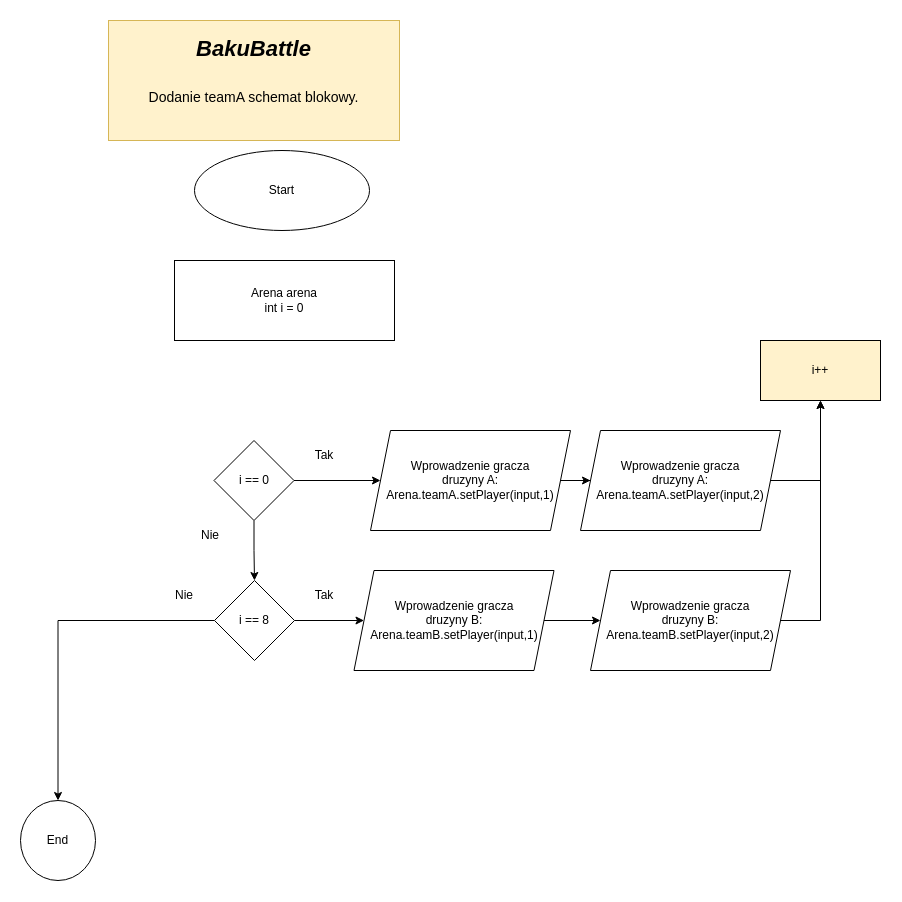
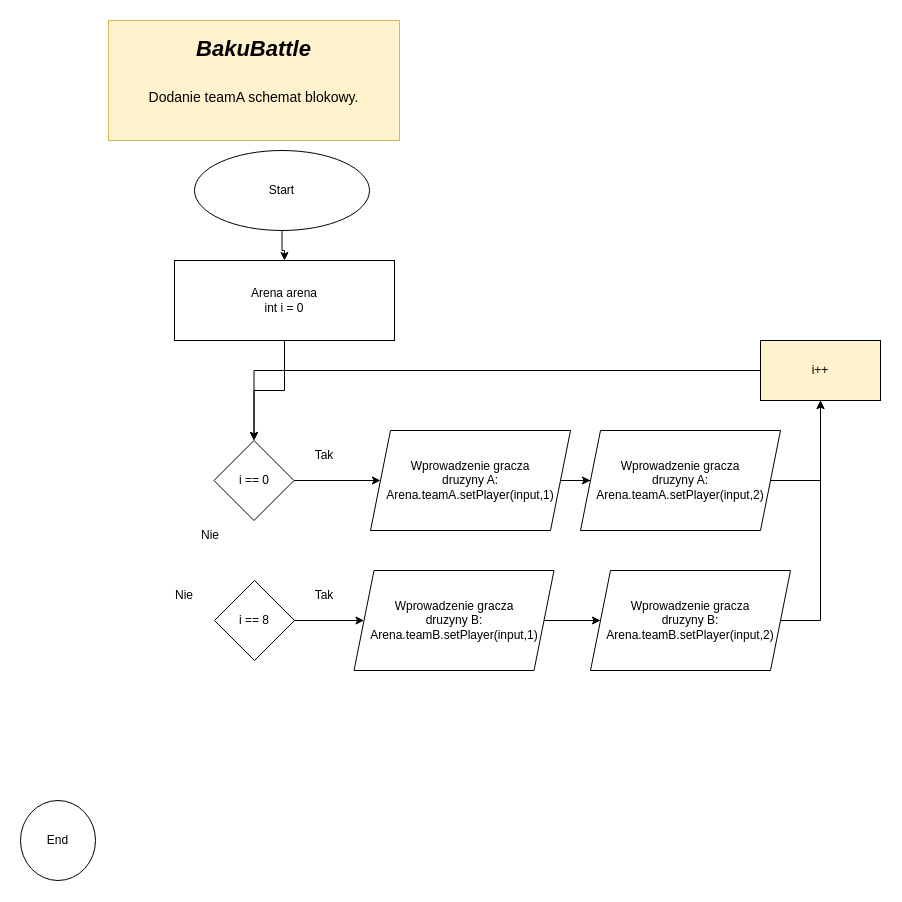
none -> (282, 243)
none -> (499, 371)
none -> (285, 380)
(254, 547) -> none
(58, 629) -> none
